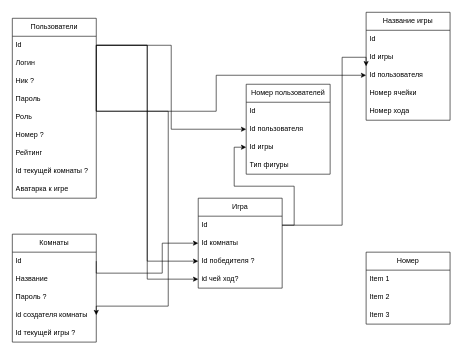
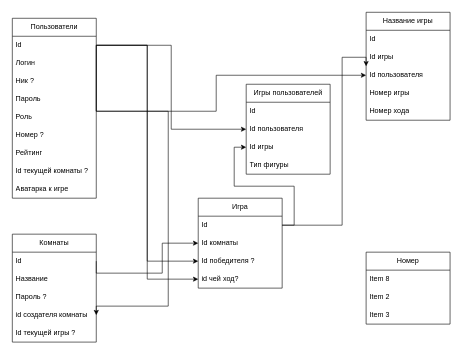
(288, 93) -> (288, 93)
(393, 93) -> (389, 93)
(381, 279) -> (381, 279)
